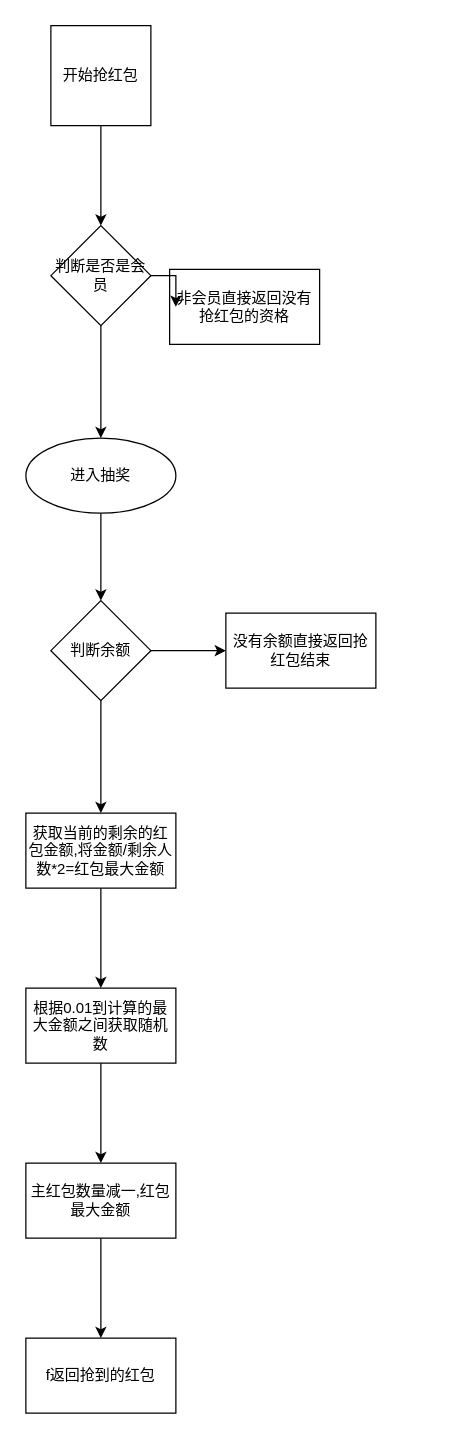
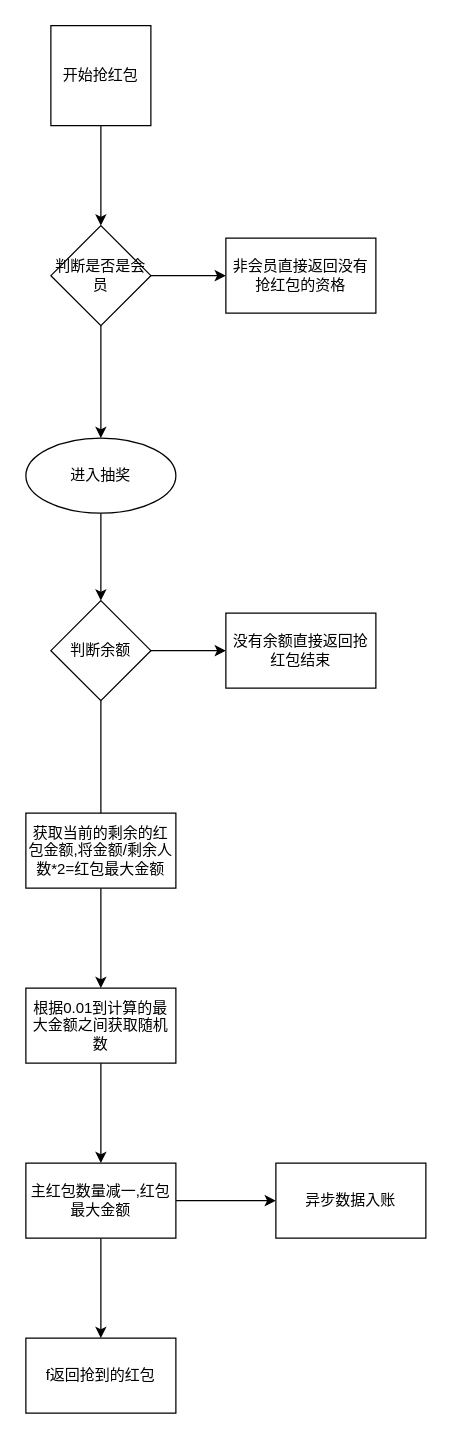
(244, 307) -> (301, 276)
(101, 803) -> (101, 806)
none -> (222, 1201)
none -> (351, 1201)
